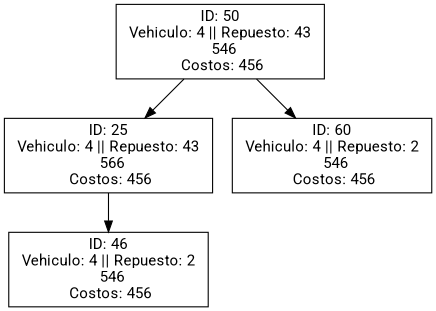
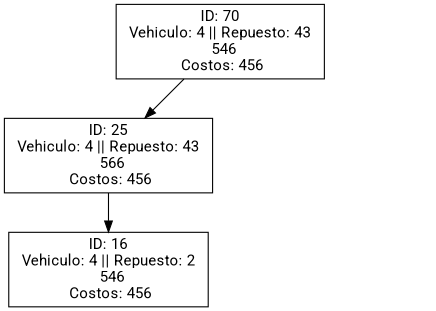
(220, 42) -> (220, 42)
(332, 156) -> none
(108, 270) -> (108, 270)
